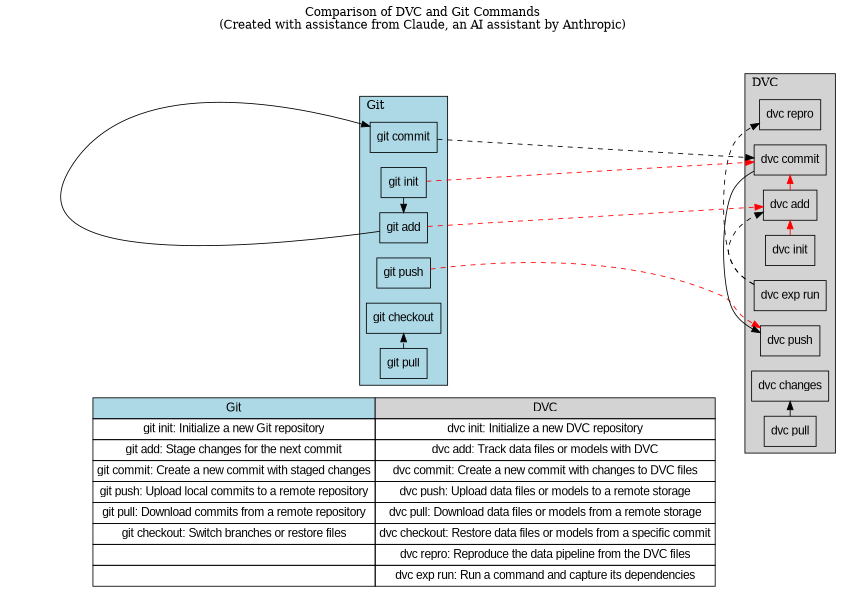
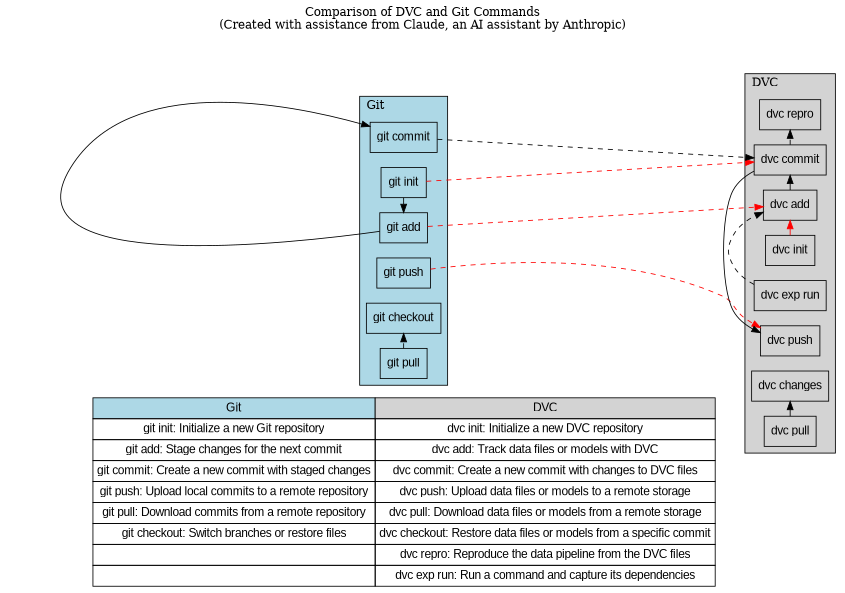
(790, 187) -> (790, 187)
(724, 198) -> (790, 142)
